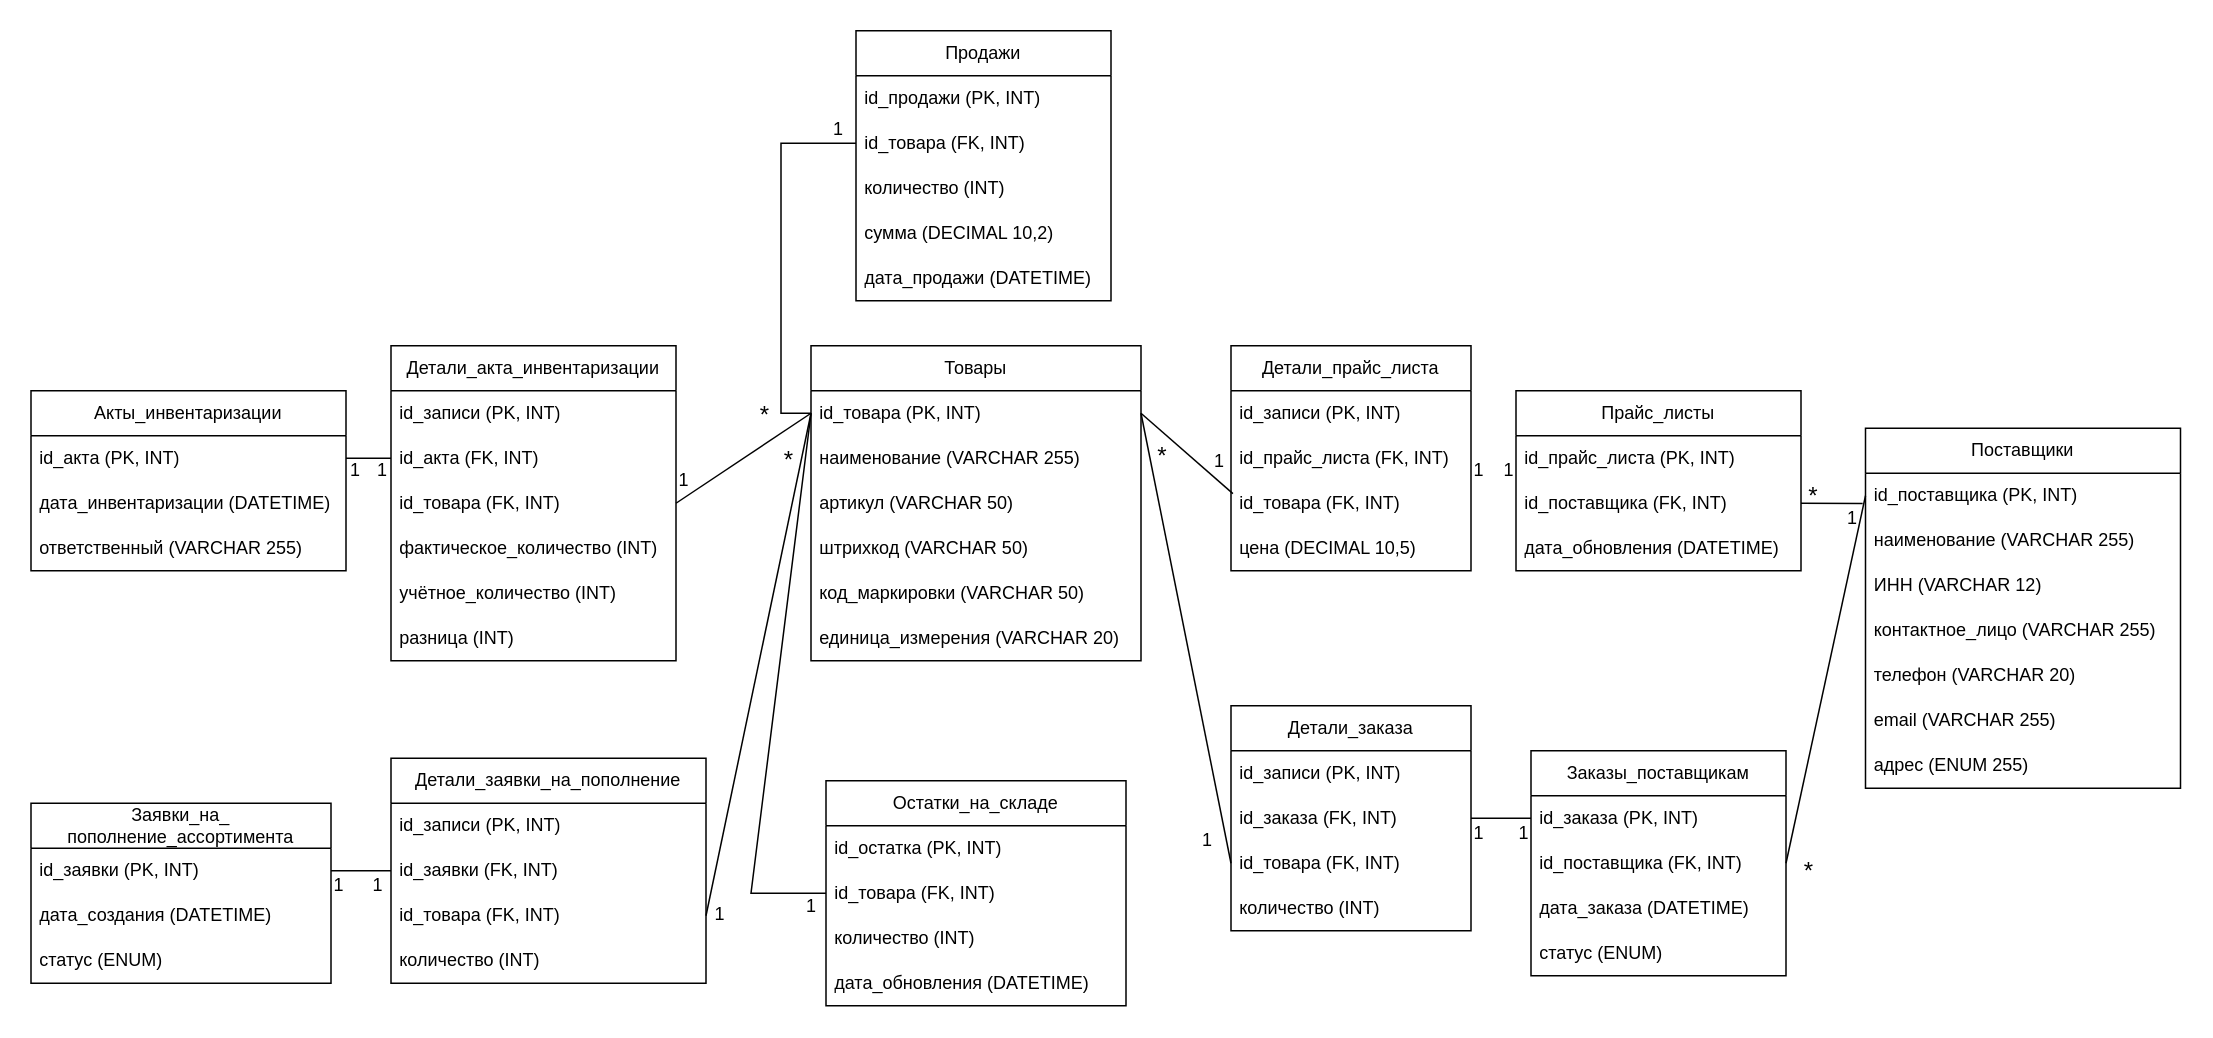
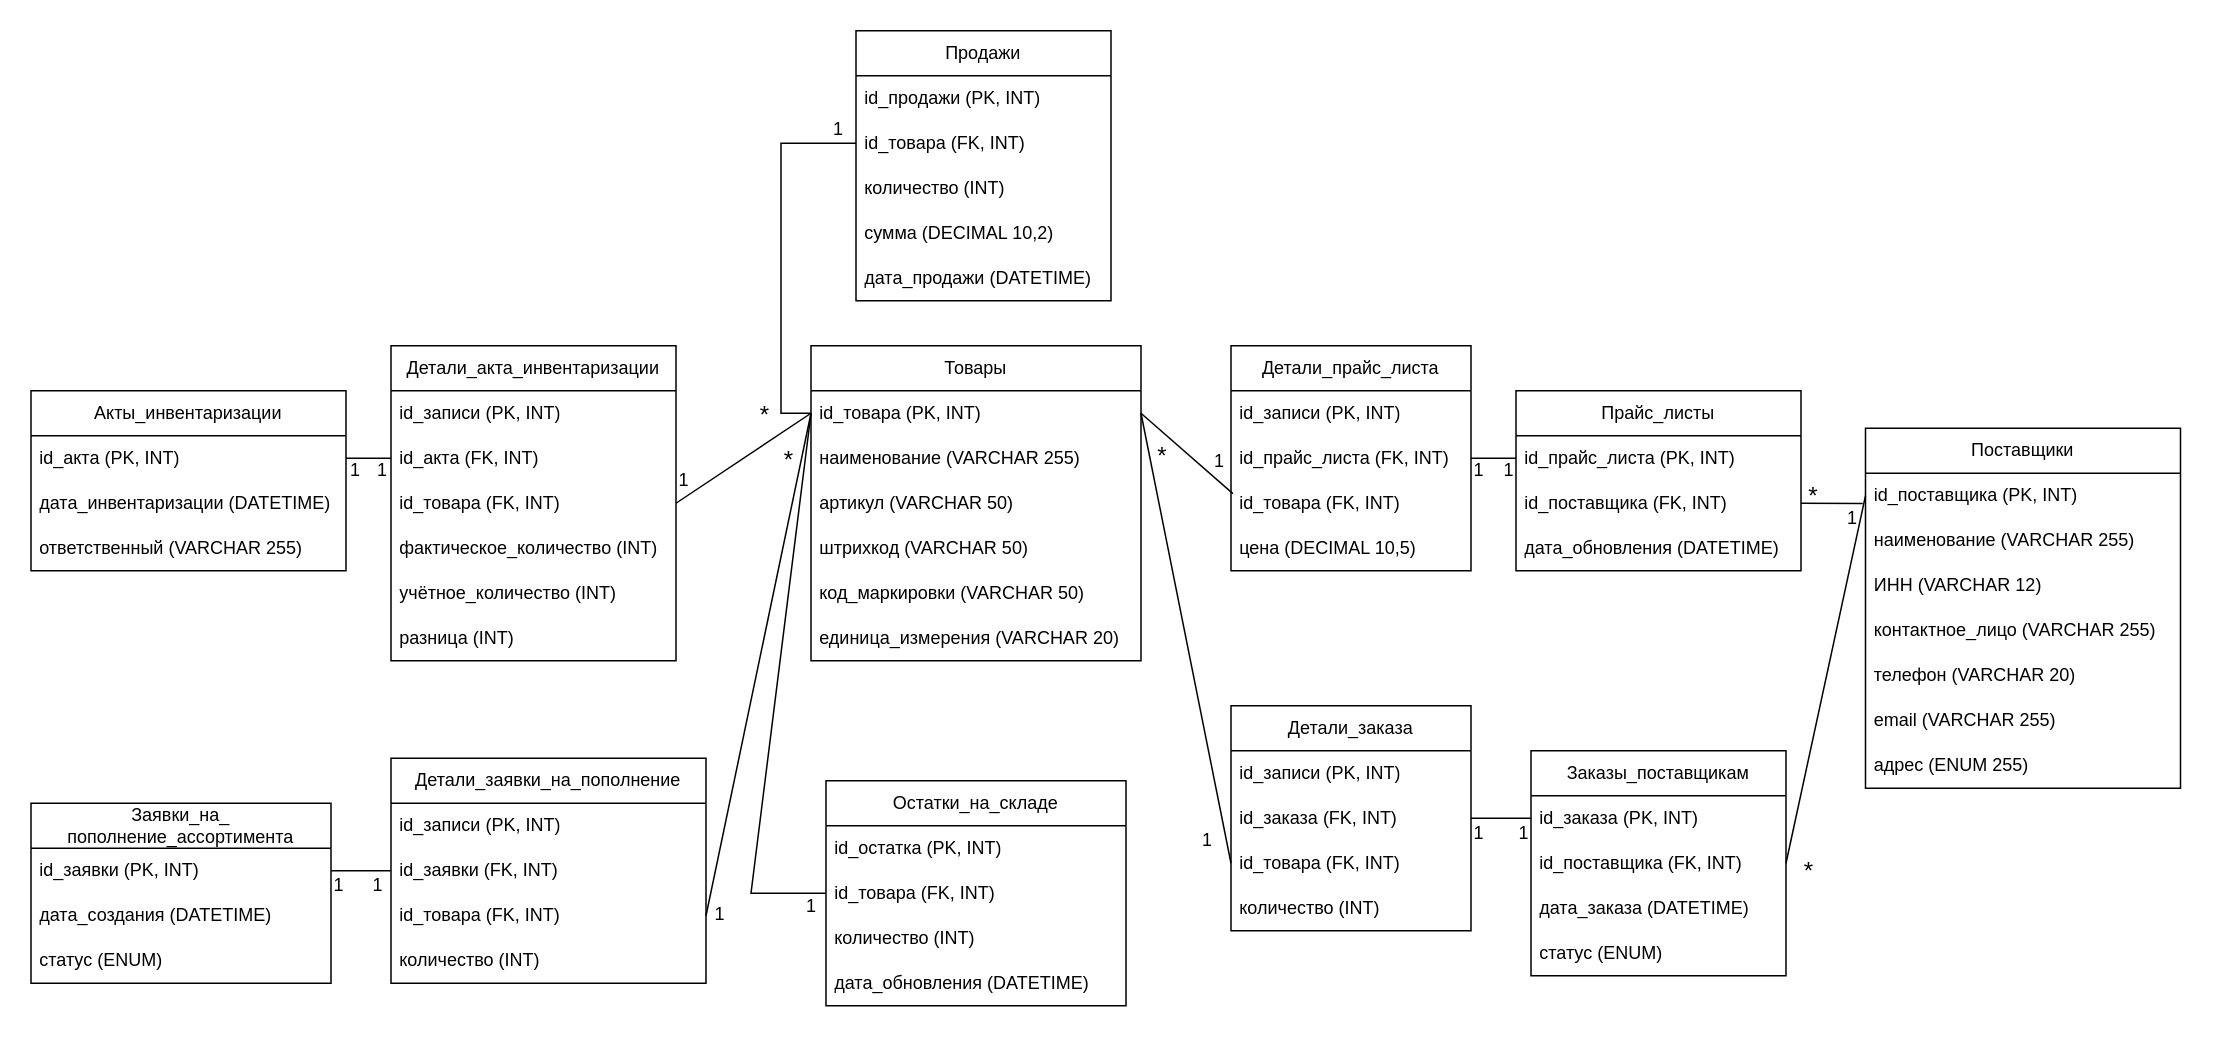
none -> (1492, 458)
